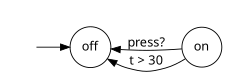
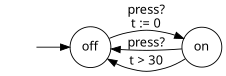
none -> (142, 30)
